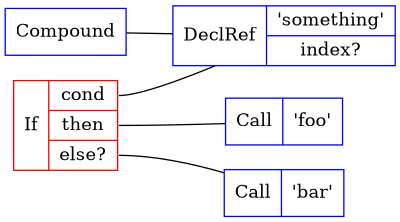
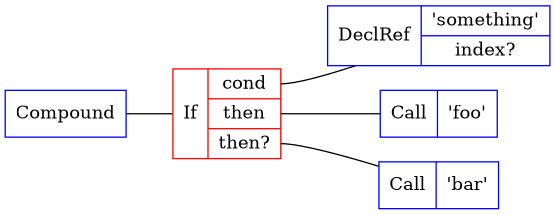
(150, 33) -> (149, 114)
(83, 155) -> (244, 143)
